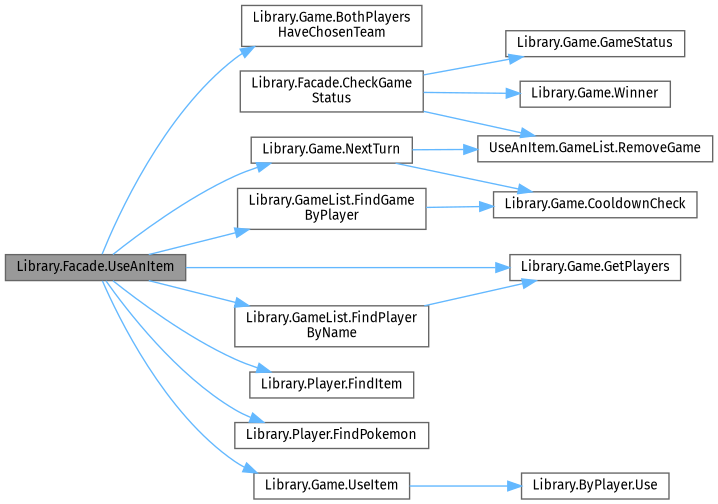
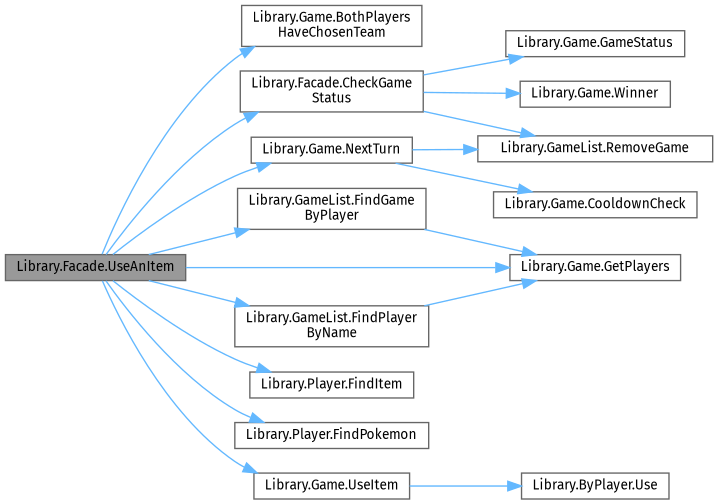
(595, 149) -> (595, 149)
none -> (169, 179)
(453, 207) -> (473, 240)
